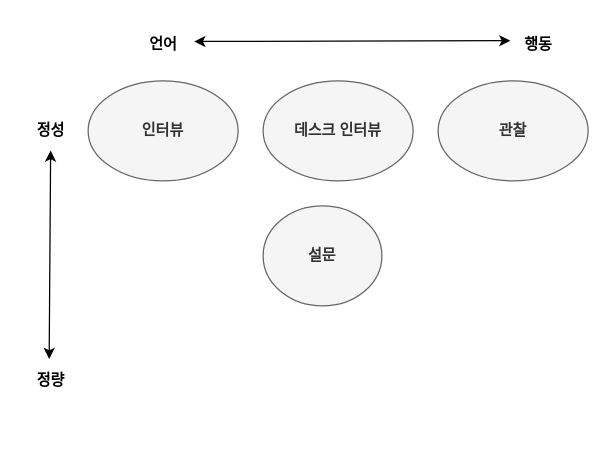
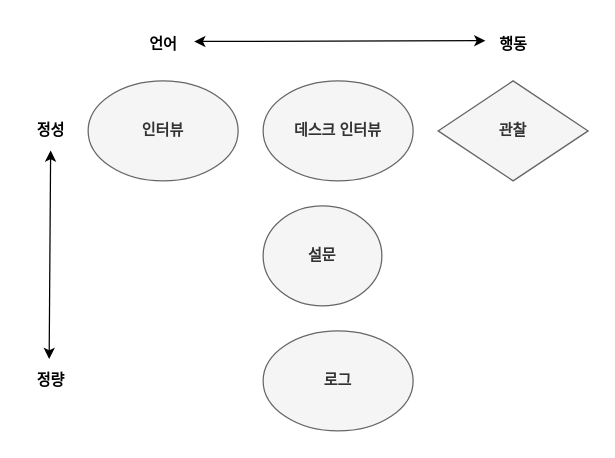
(538, 44) -> (513, 44)
(513, 131) -> (513, 131)
none -> (338, 381)
